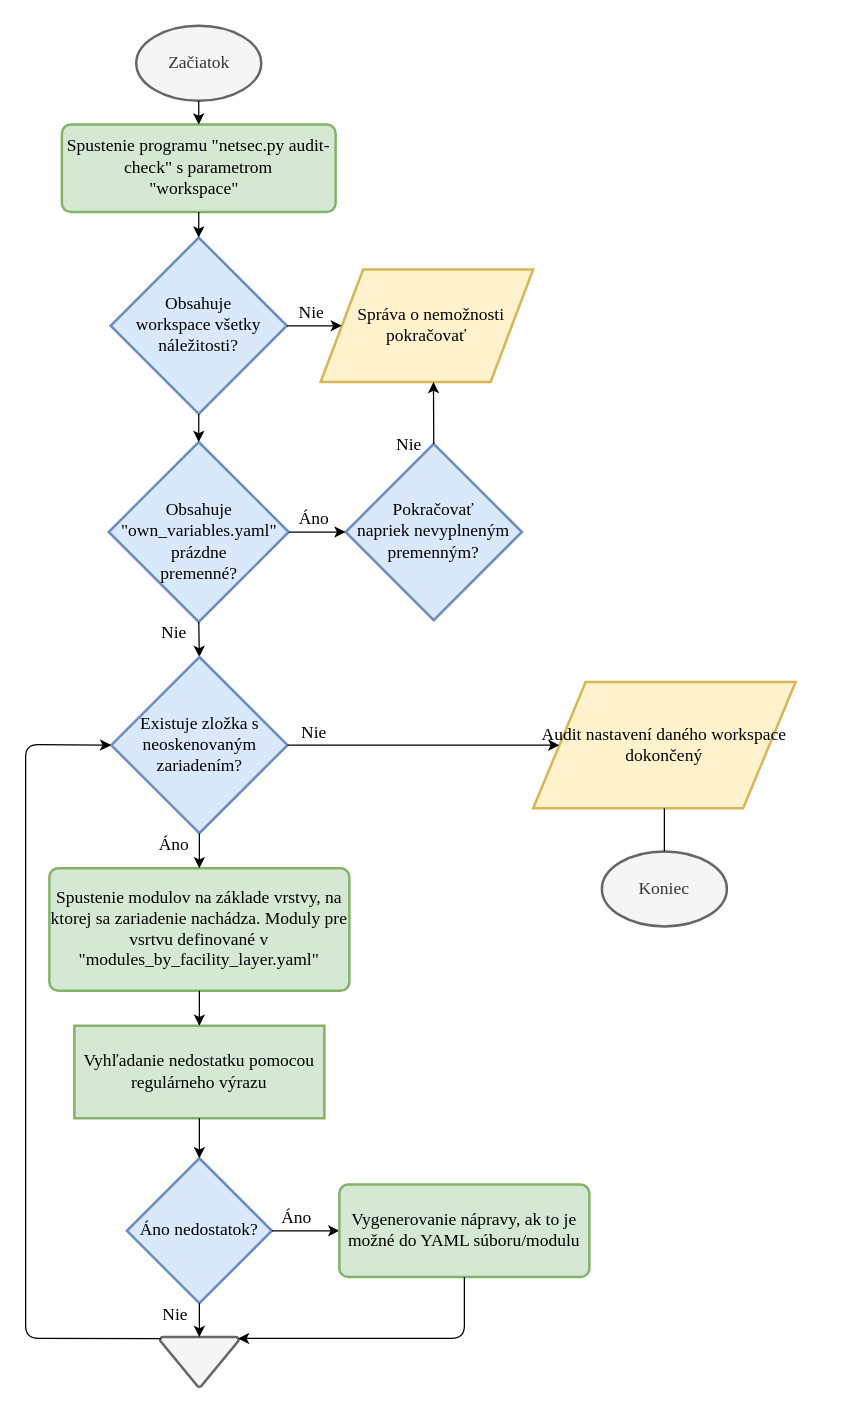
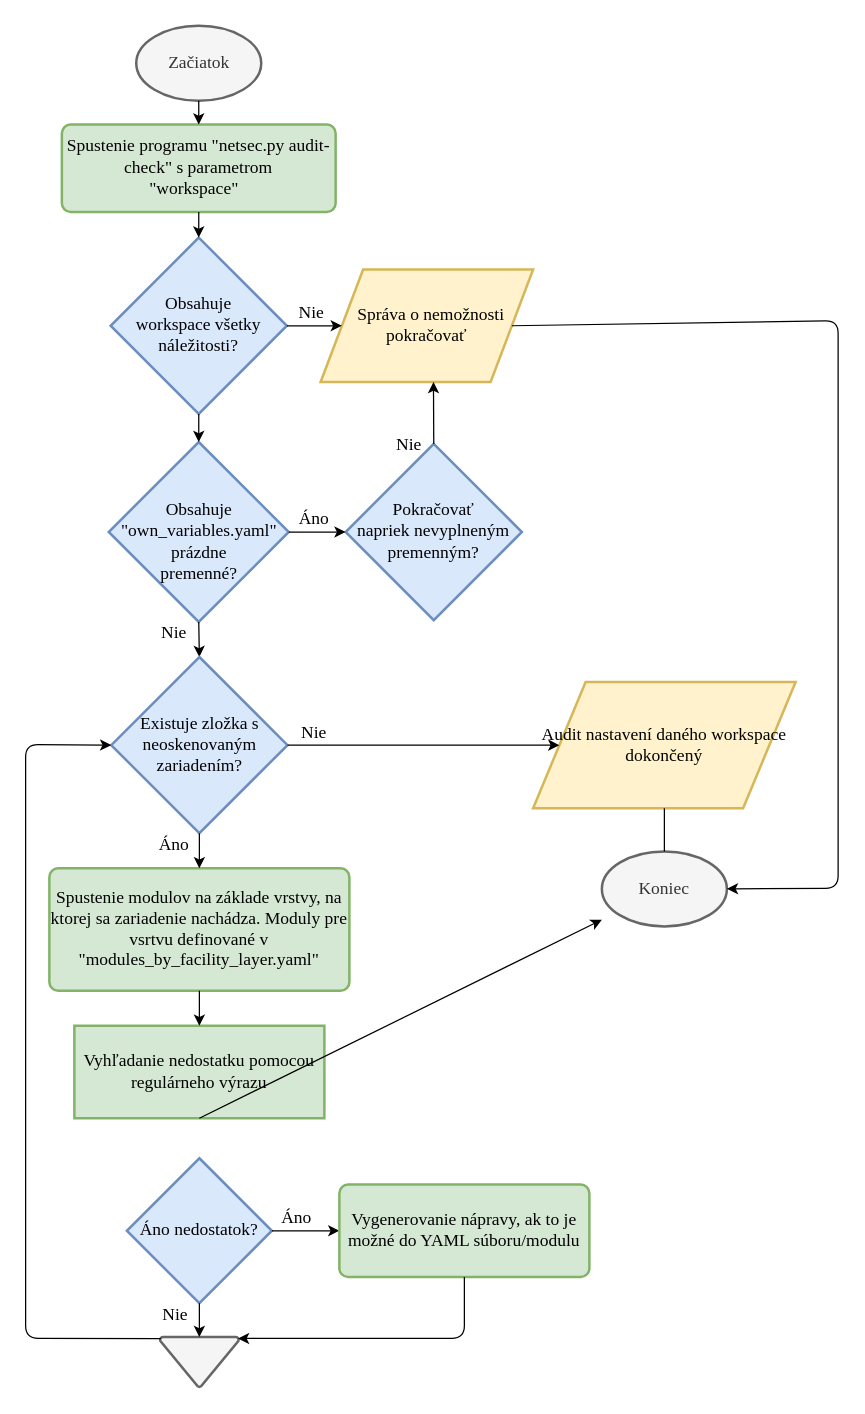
none -> (838, 492)
(199, 1134) -> (397, 1021)
